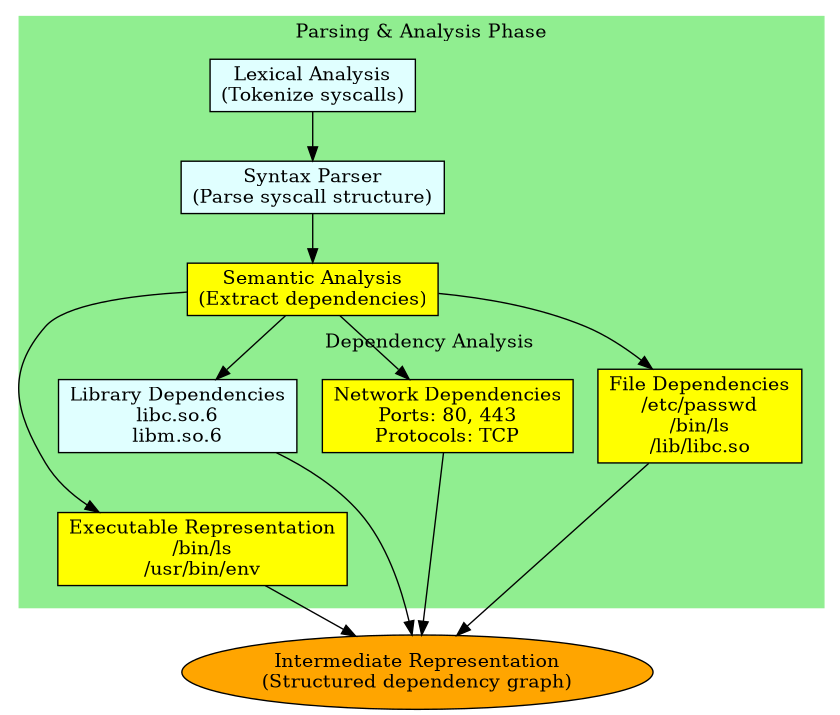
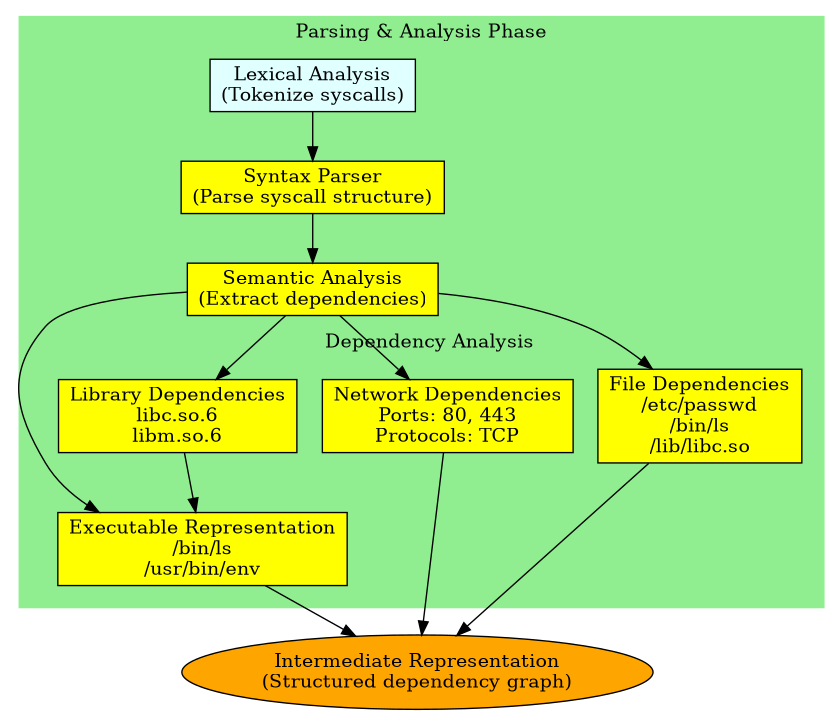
(313, 187) -> (313, 187)
(178, 416) -> (178, 416)
(365, 519) -> (189, 476)
